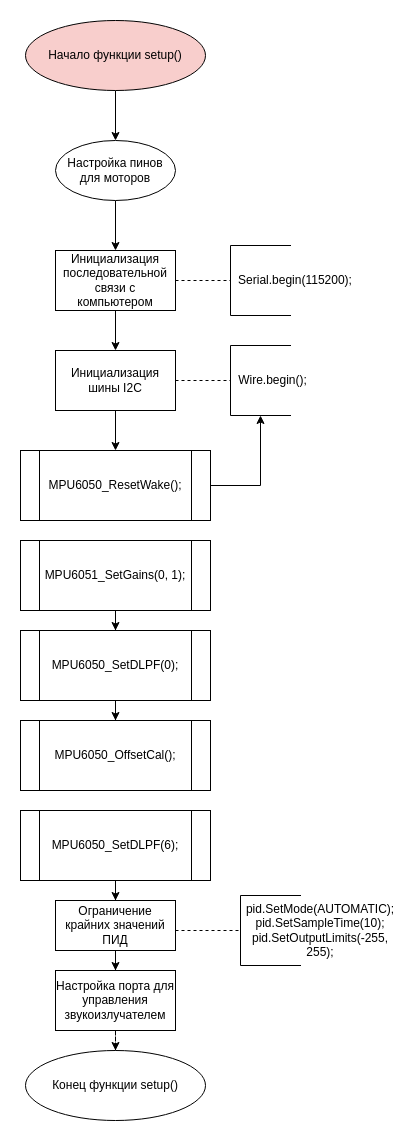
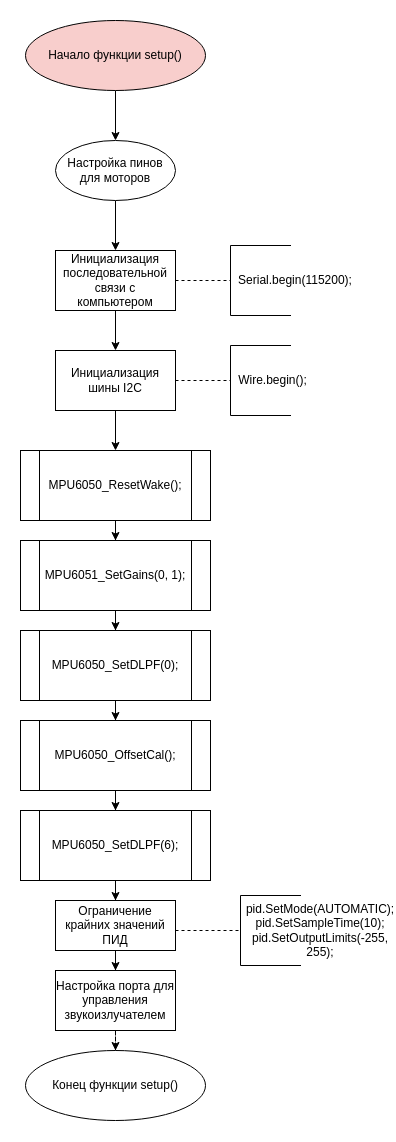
(261, 479) -> (116, 535)
none -> (116, 805)
